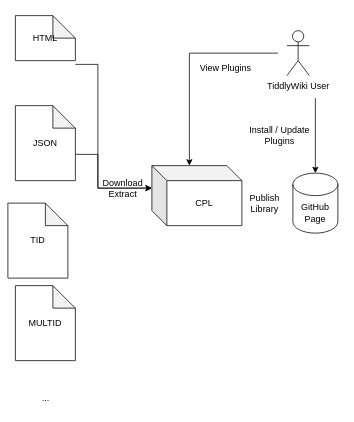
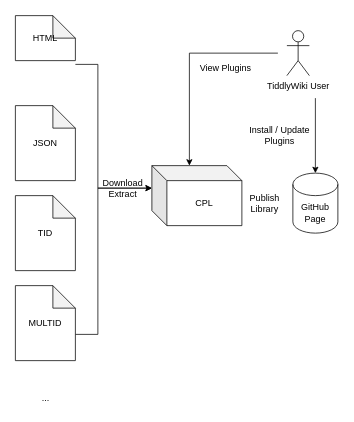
(85, 154) -> none
(38, 240) -> (45, 233)
none -> (98, 273)
